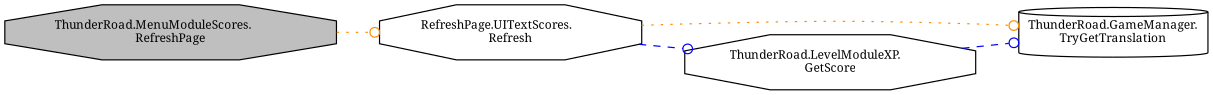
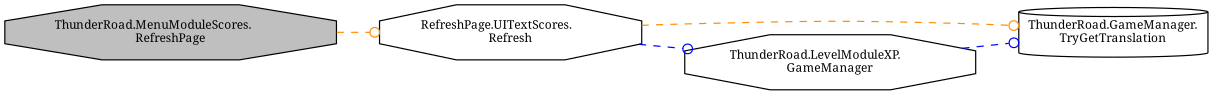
(825, 21) -> (825, 21)
(353, 32) -> (353, 32)
(830, 62) -> (830, 62)
